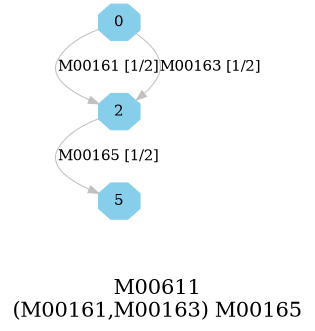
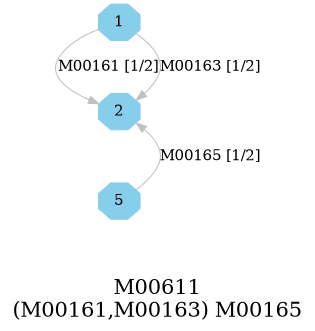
(119, 22) -> (119, 22)
(57, 152) -> (160, 161)
